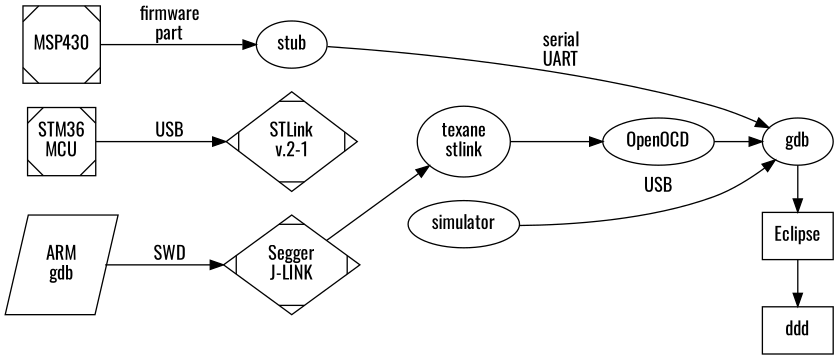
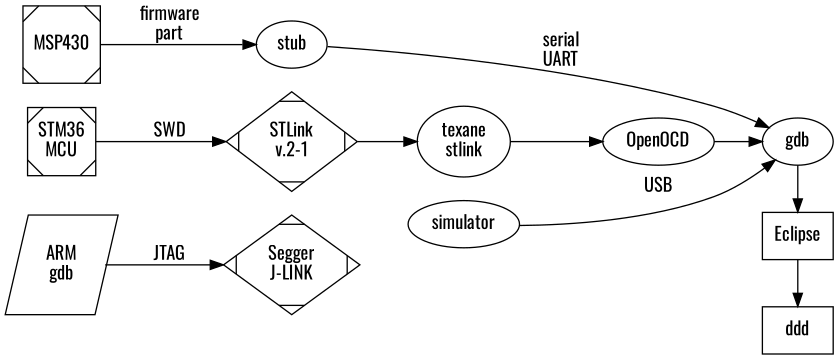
(170, 132) -> (170, 132)
(373, 207) -> (381, 142)
(170, 255) -> (170, 255)
